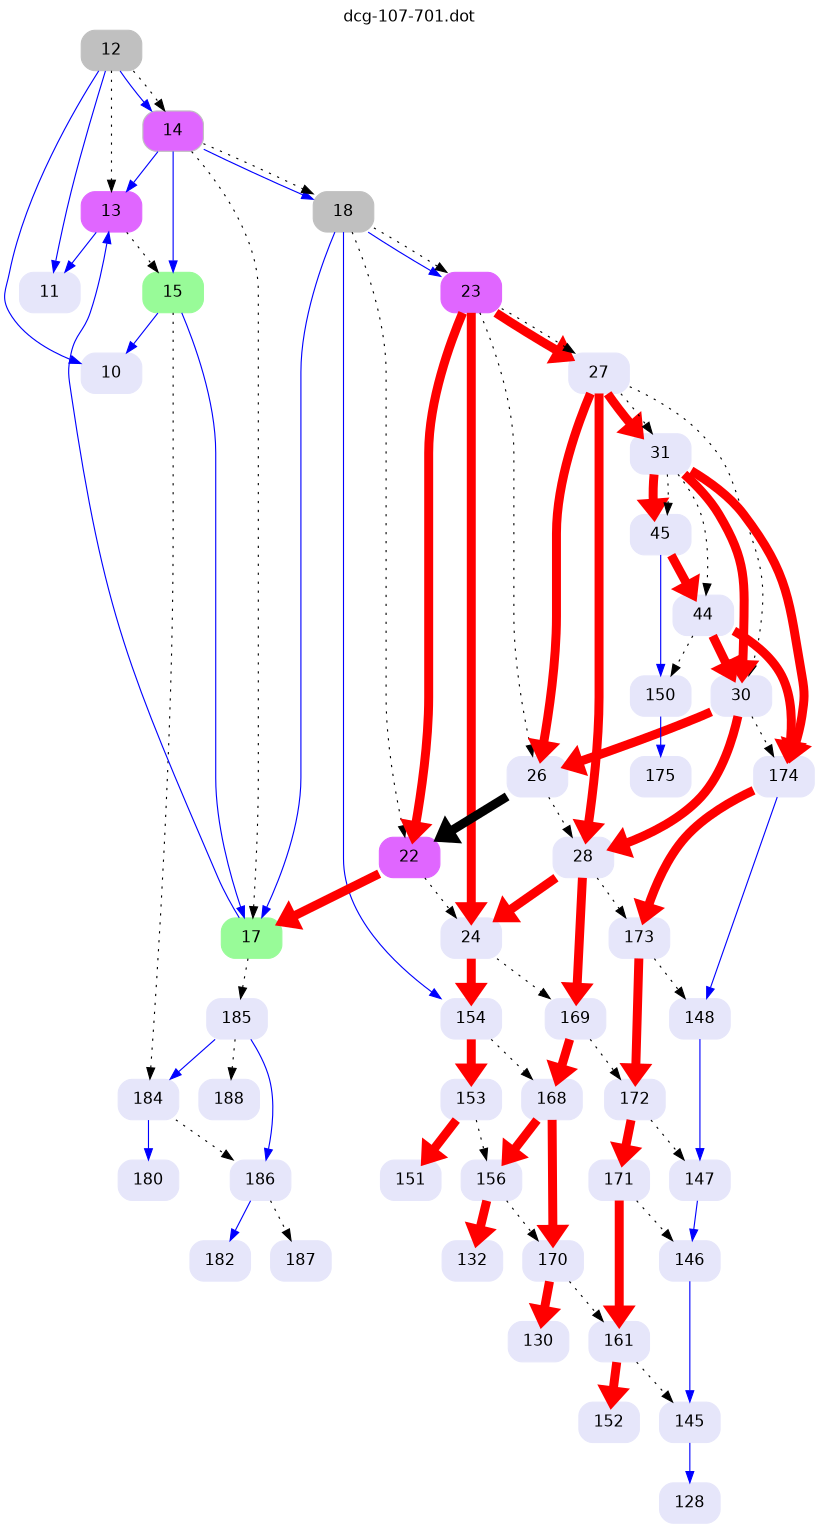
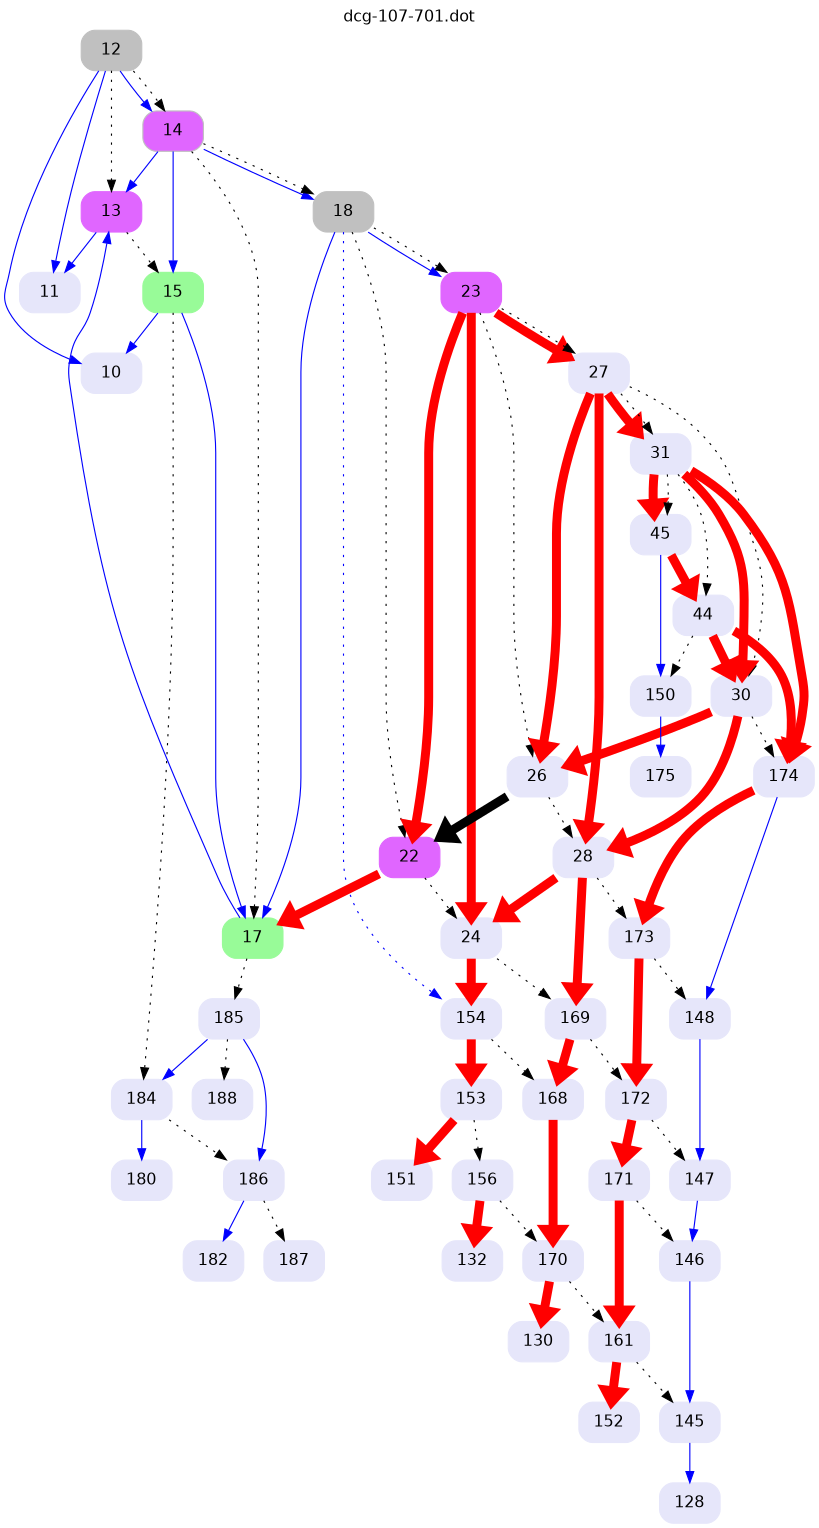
(344, 628) -> (344, 628)
(525, 1135) -> none
